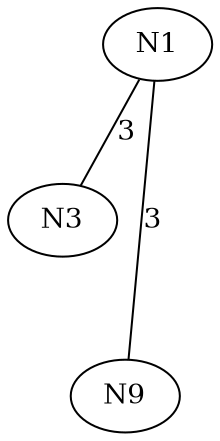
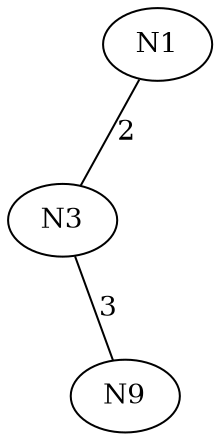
(127, 132) -> (127, 132)
(141, 220) -> (94, 308)
